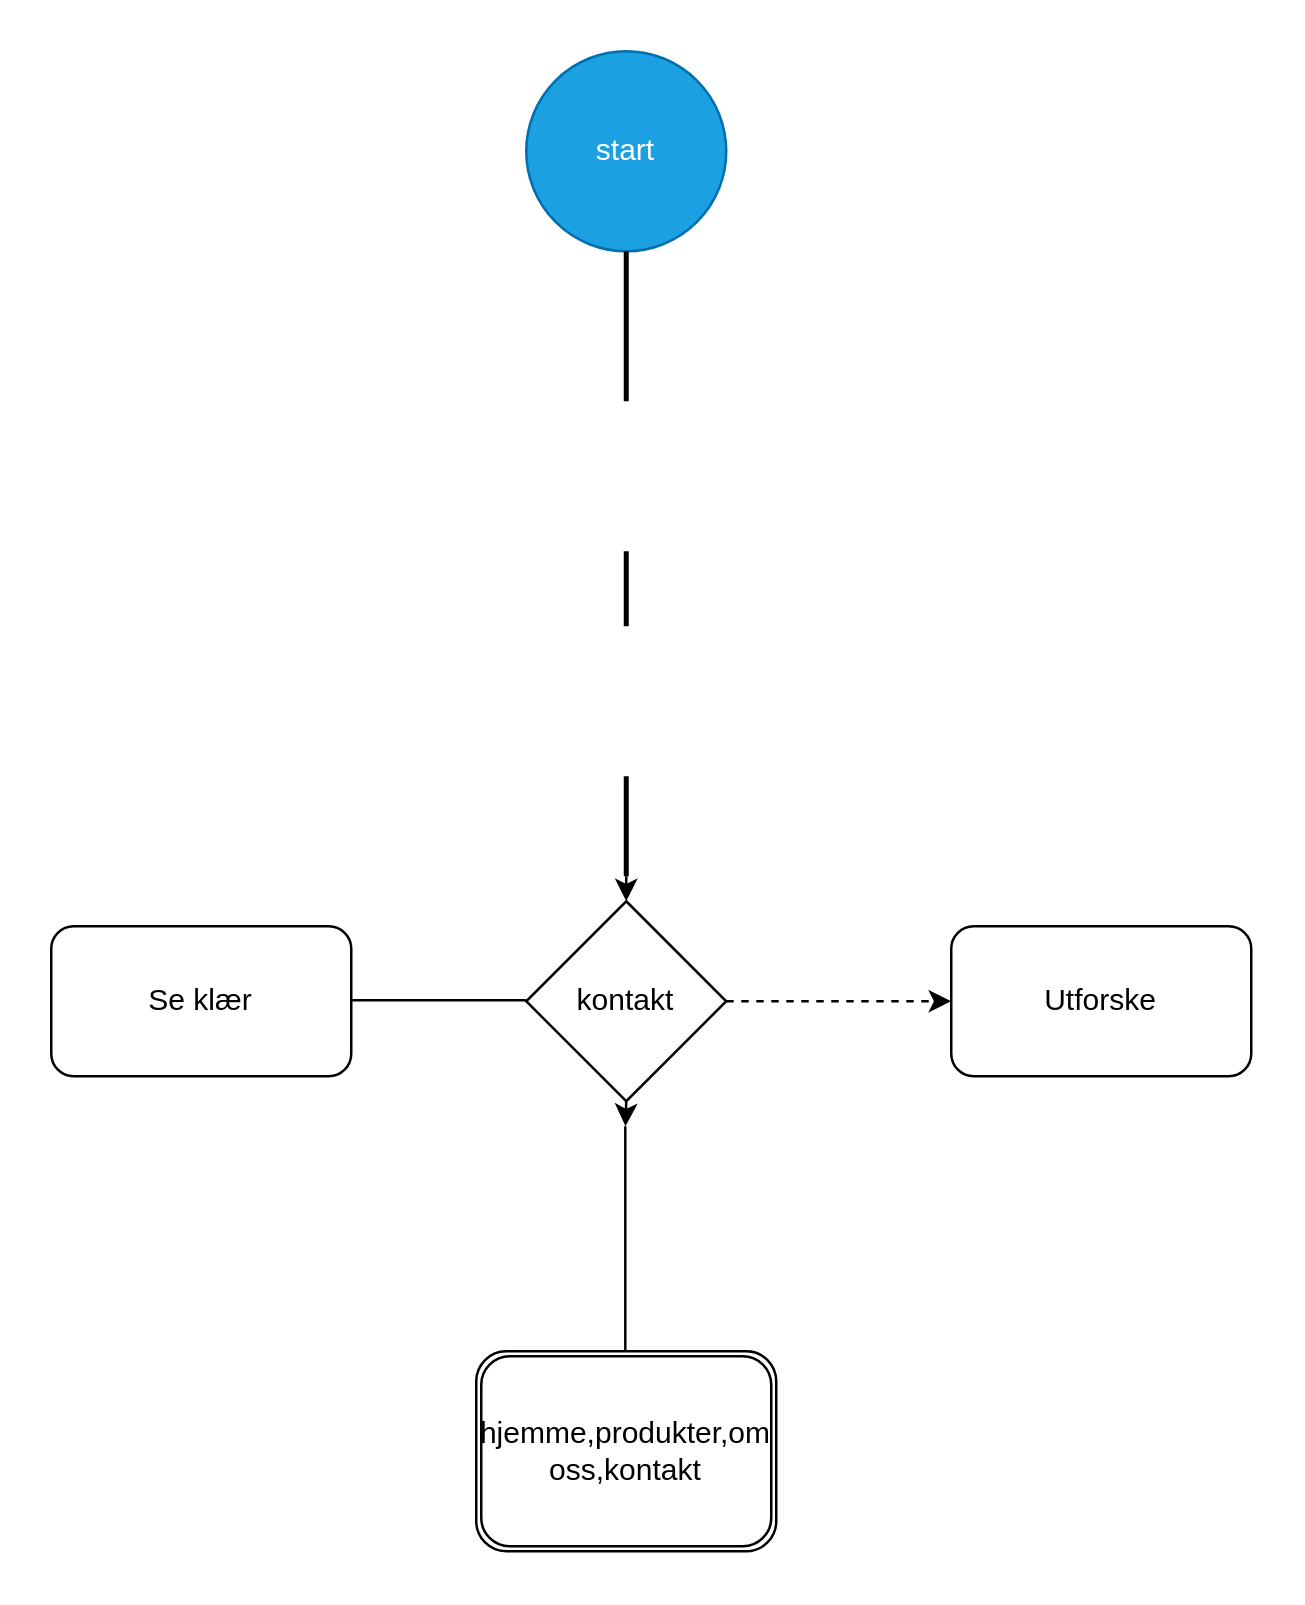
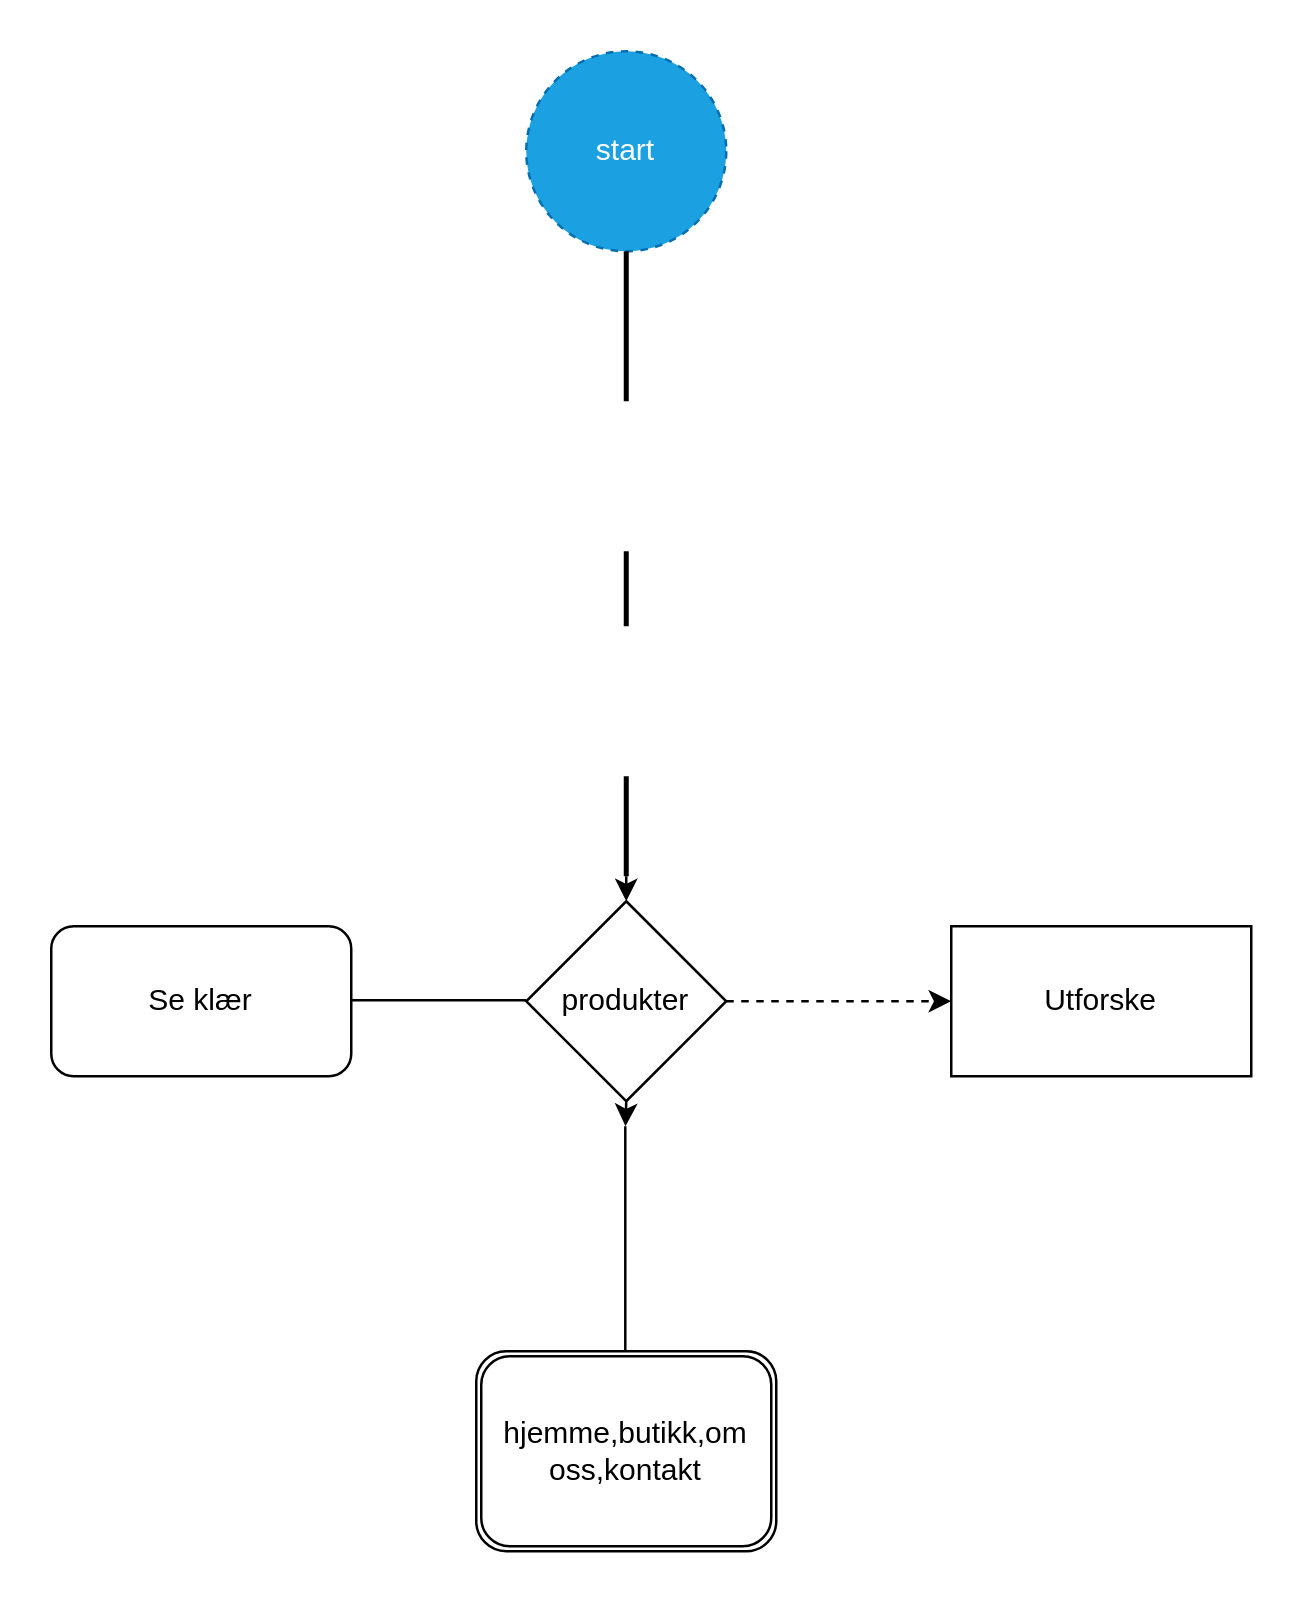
(626, 151) -> (626, 151)
(626, 1001) -> (626, 1001)
(1101, 1001) -> (1101, 1001)
(626, 1451) -> (626, 1451)
